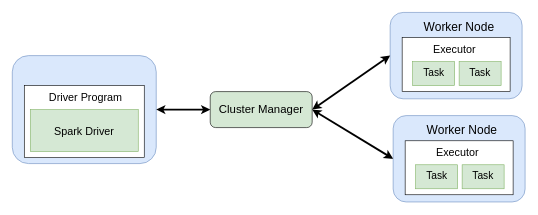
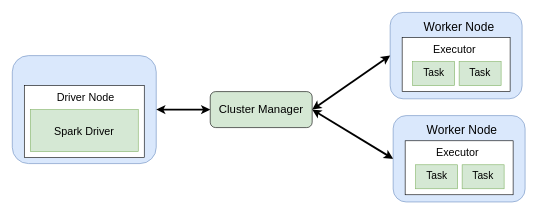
(86, 98) -> (86, 98)
